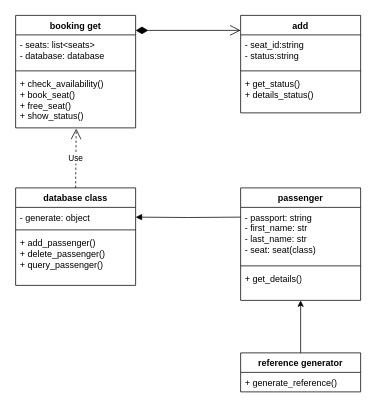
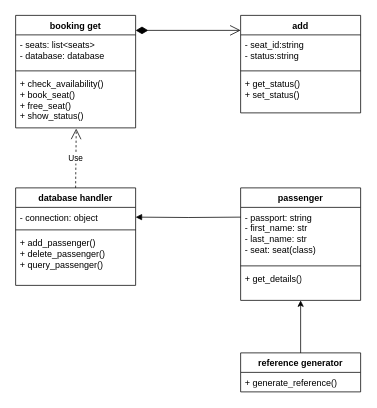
(287, 90) -> (279, 90)
(75, 199) -> (75, 199)
(62, 218) -> (66, 218)
